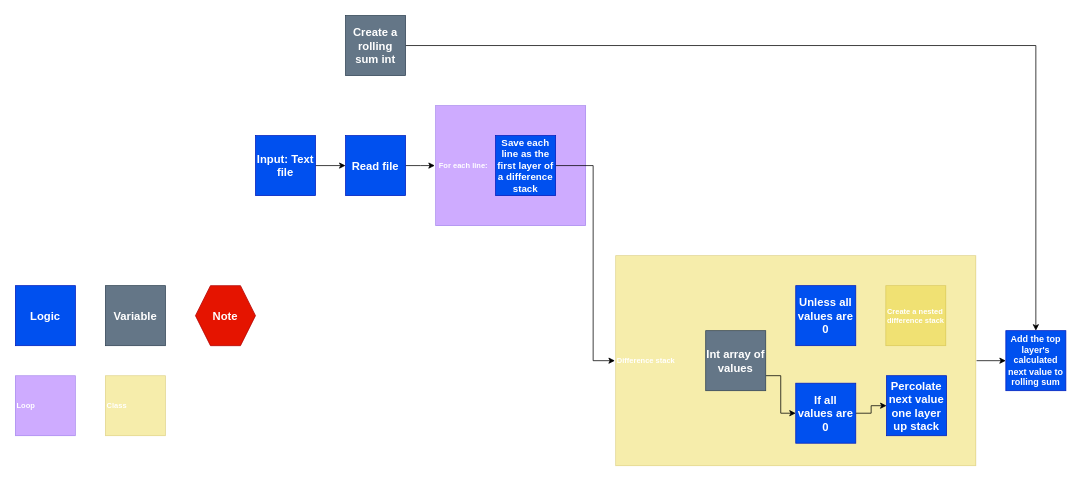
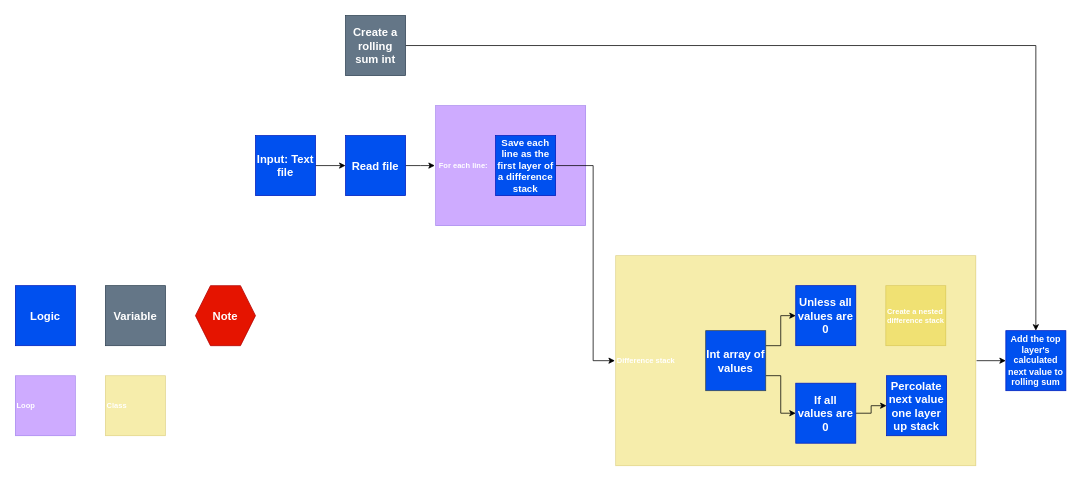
none -> (780, 333)
(735, 360) -> (735, 360)
